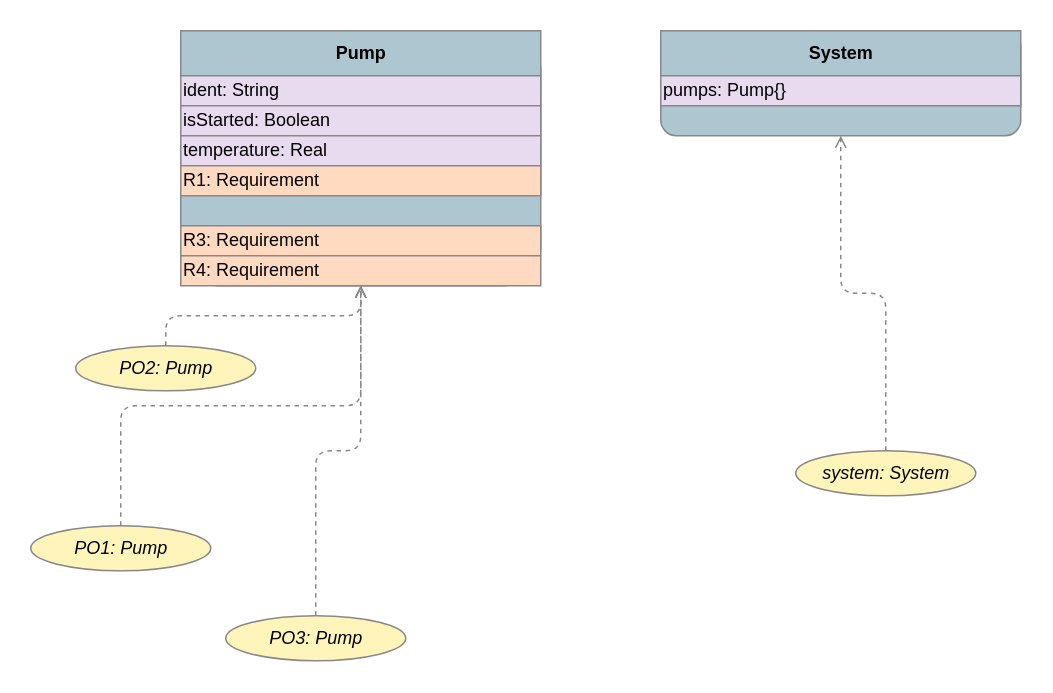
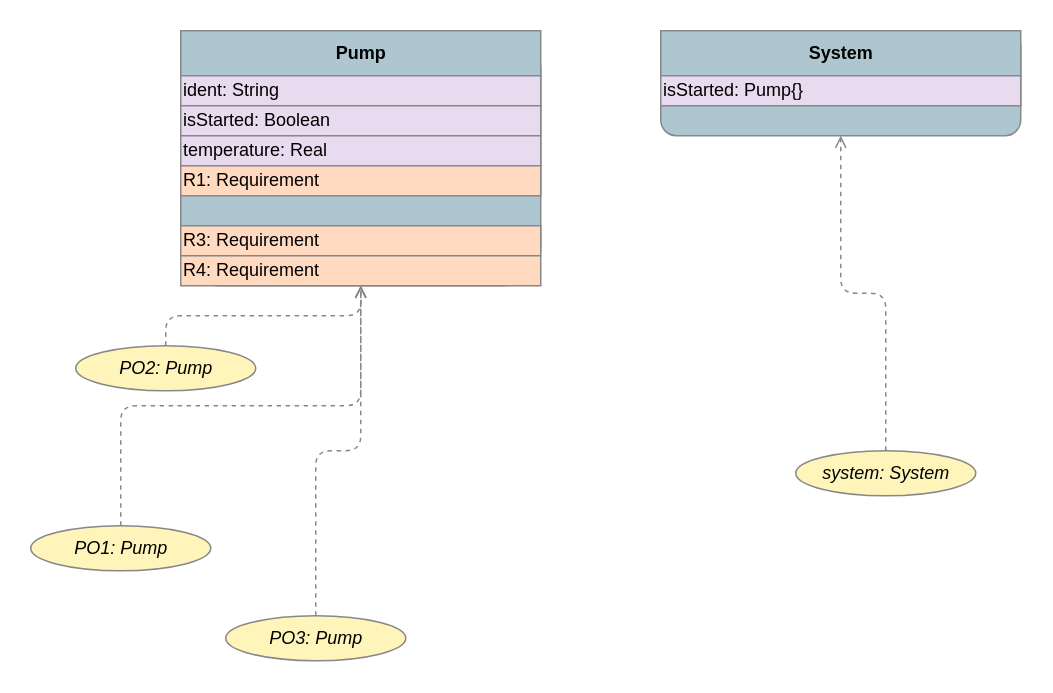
(725, 91) -> (742, 91)
